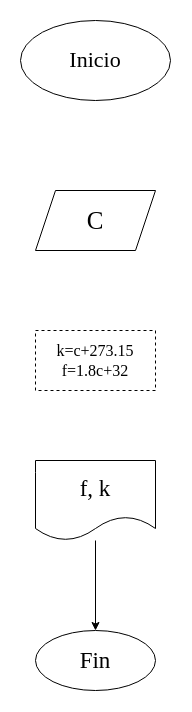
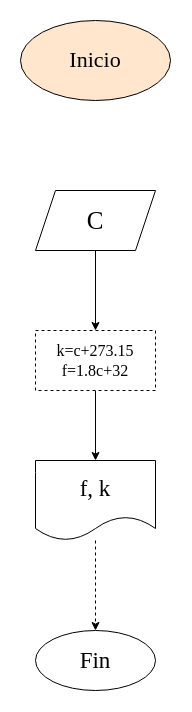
(96, 61) -> (96, 61)
none -> (96, 287)
none -> (96, 422)
(96, 583) -> (96, 583)
